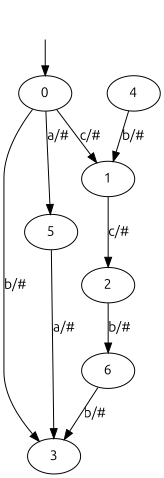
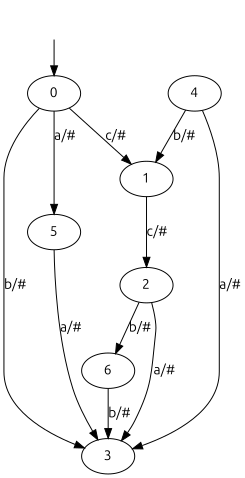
none -> (219, 297)
none -> (152, 370)
